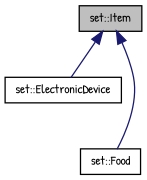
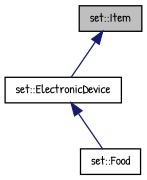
(134, 96) -> (91, 131)
